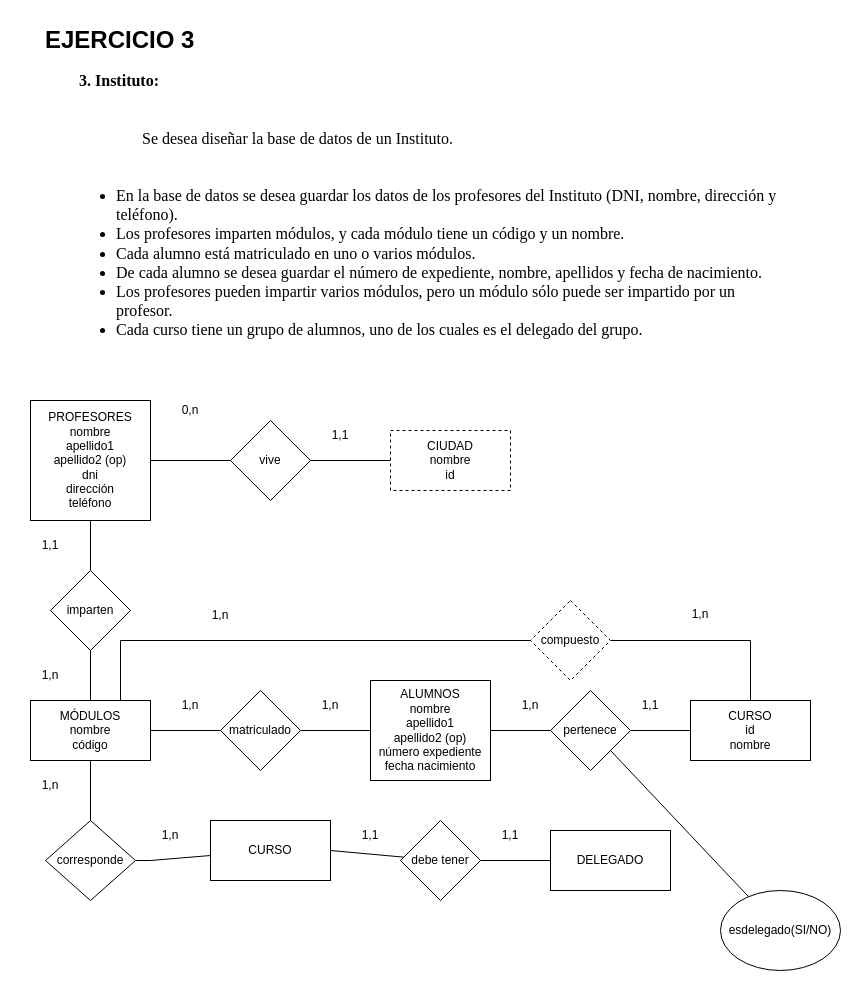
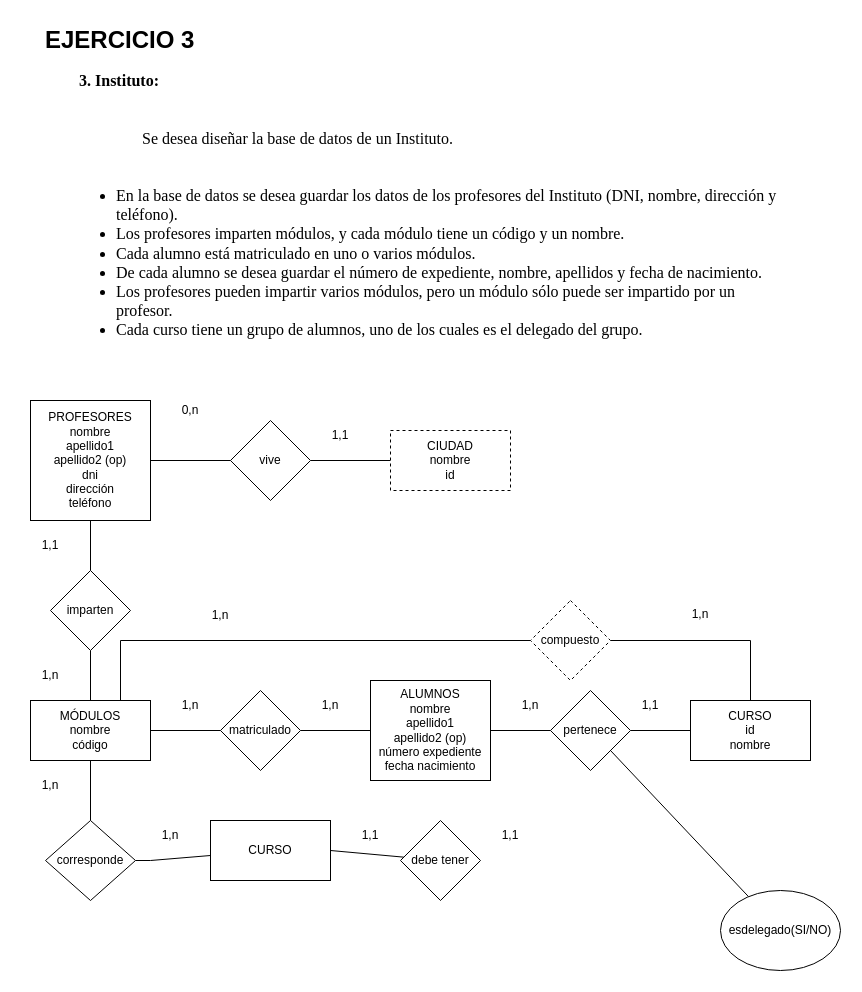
(516, 861) -> none
(611, 861) -> none
